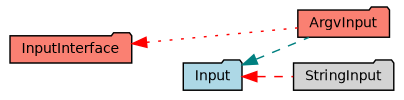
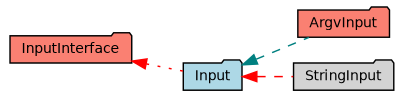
(222, 35) -> (165, 68)
